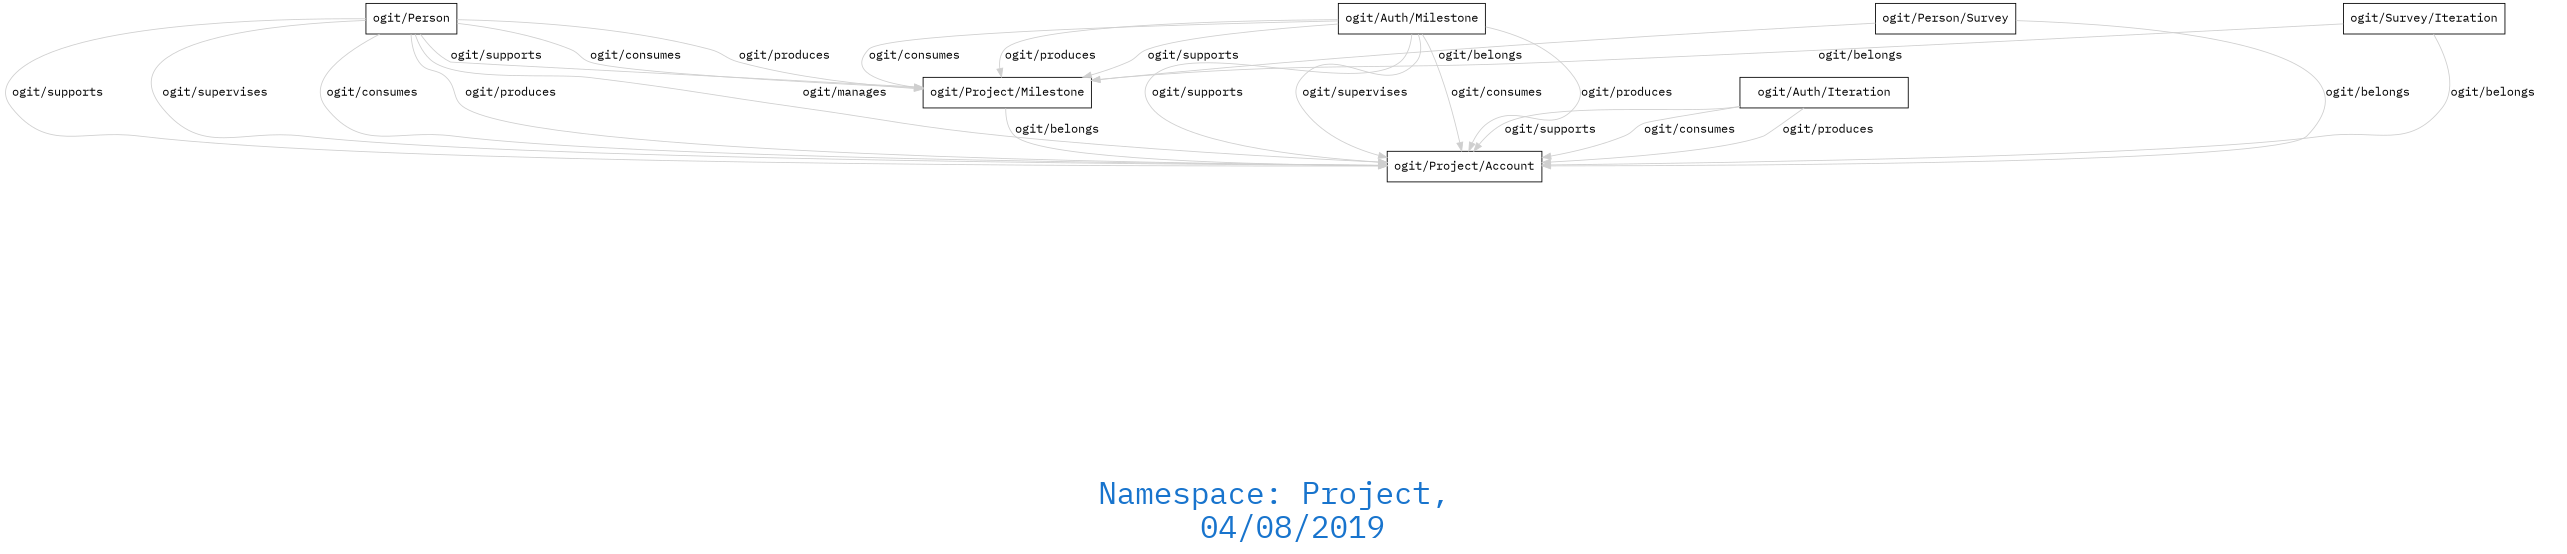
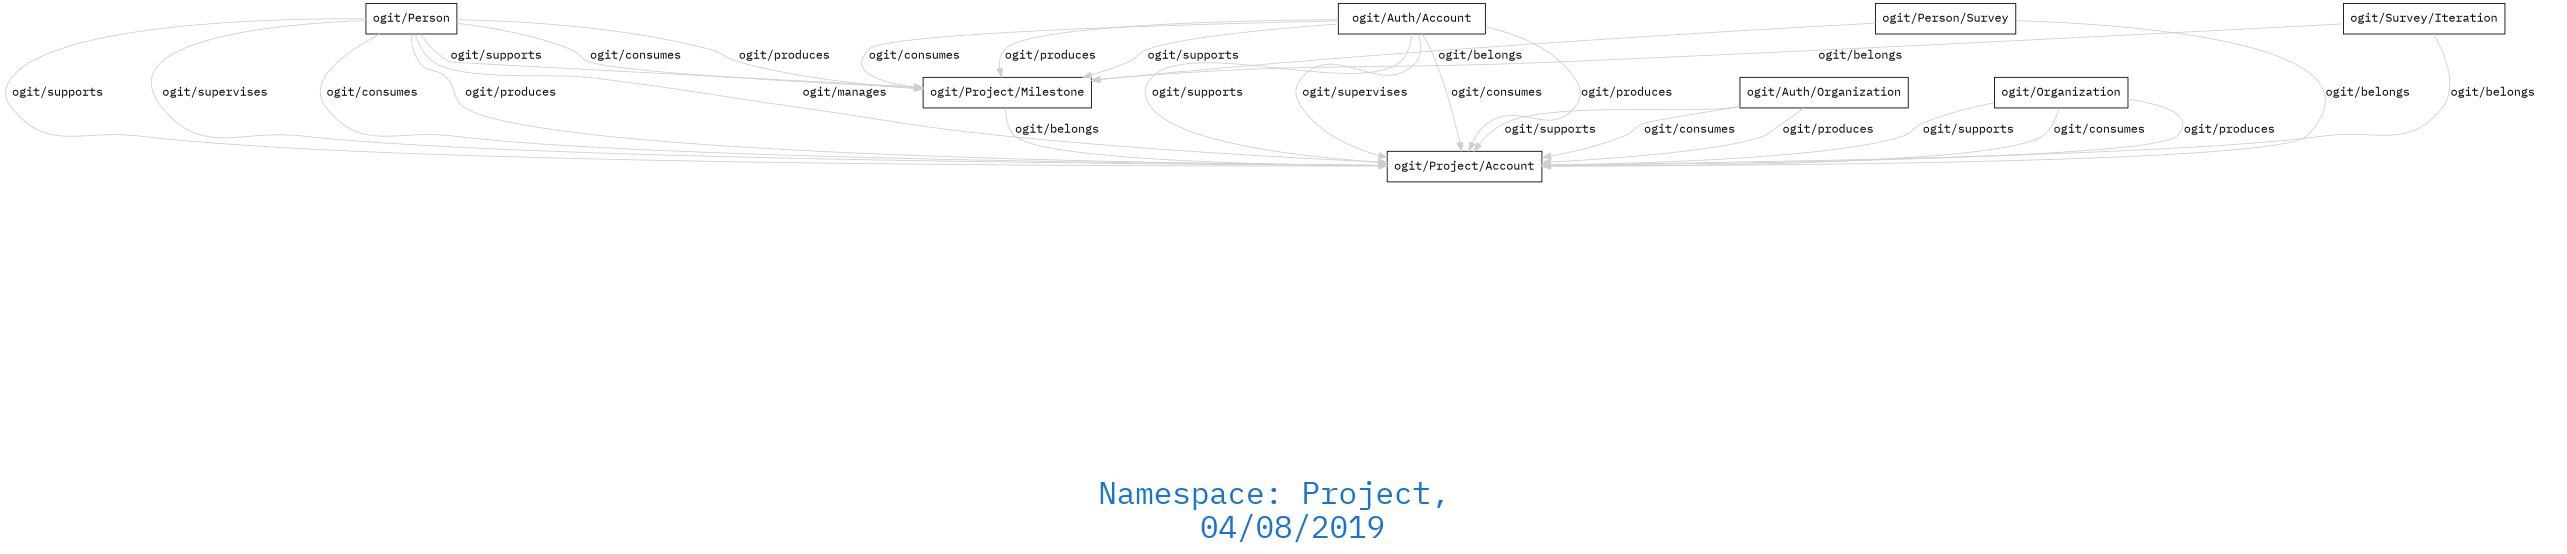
(1412, 19) -> (1412, 19)
(1824, 93) -> (1824, 93)
none -> (2061, 93)
